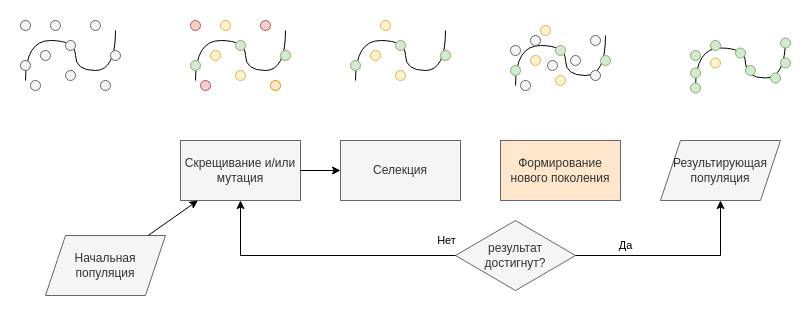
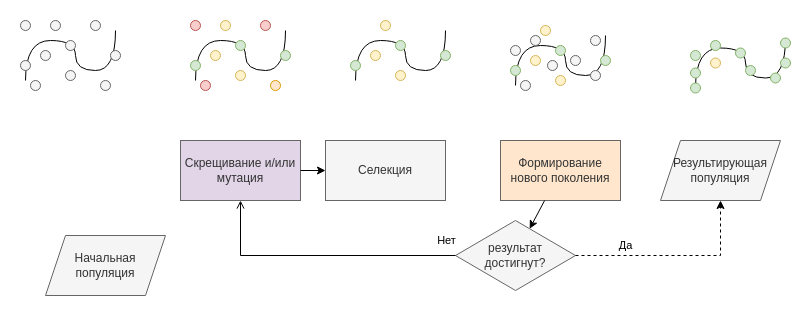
(241, 171) -> (241, 171)
(401, 171) -> (386, 171)
(241, 208) -> (241, 206)
none -> (539, 211)
(170, 220) -> none
(672, 256) -> (672, 256)
